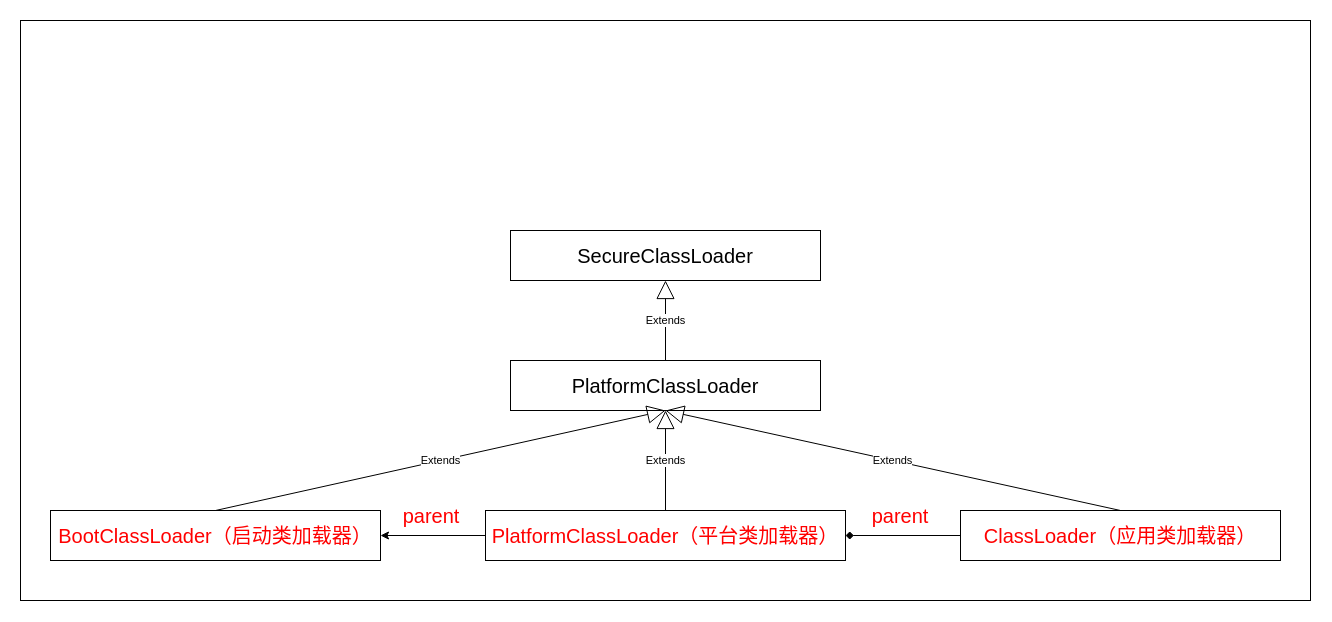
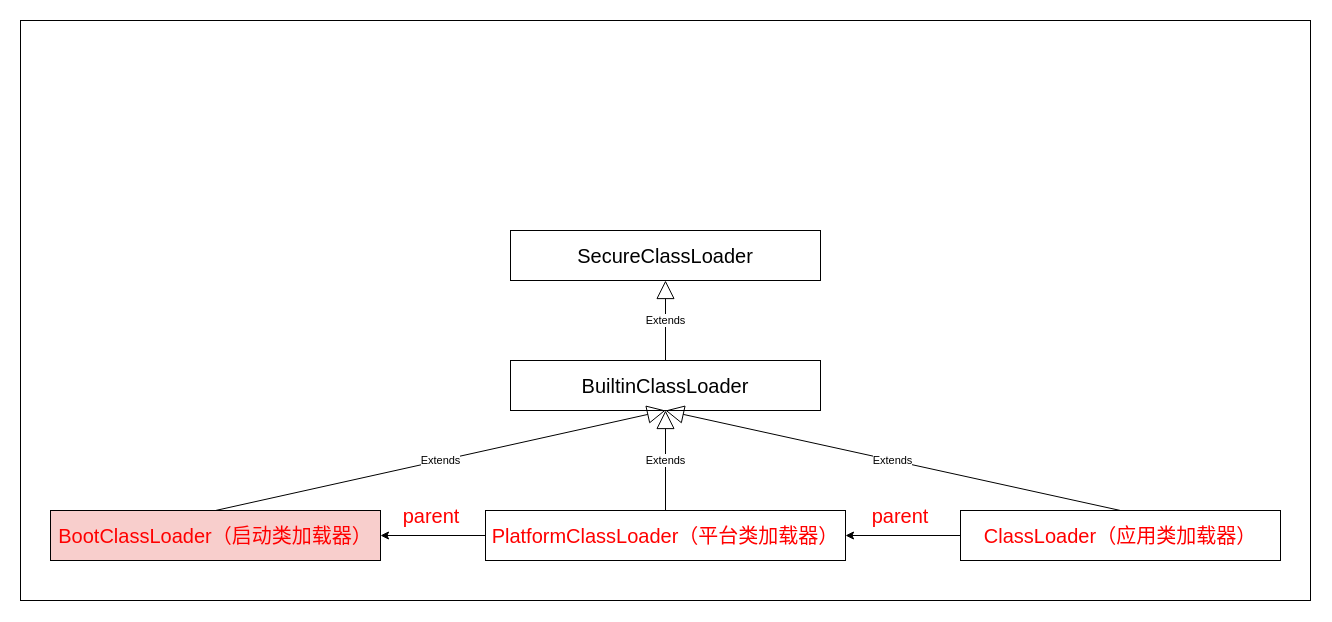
(666, 386) -> (666, 386)
(216, 536) -> (216, 536)
(854, 536) -> (854, 536)
